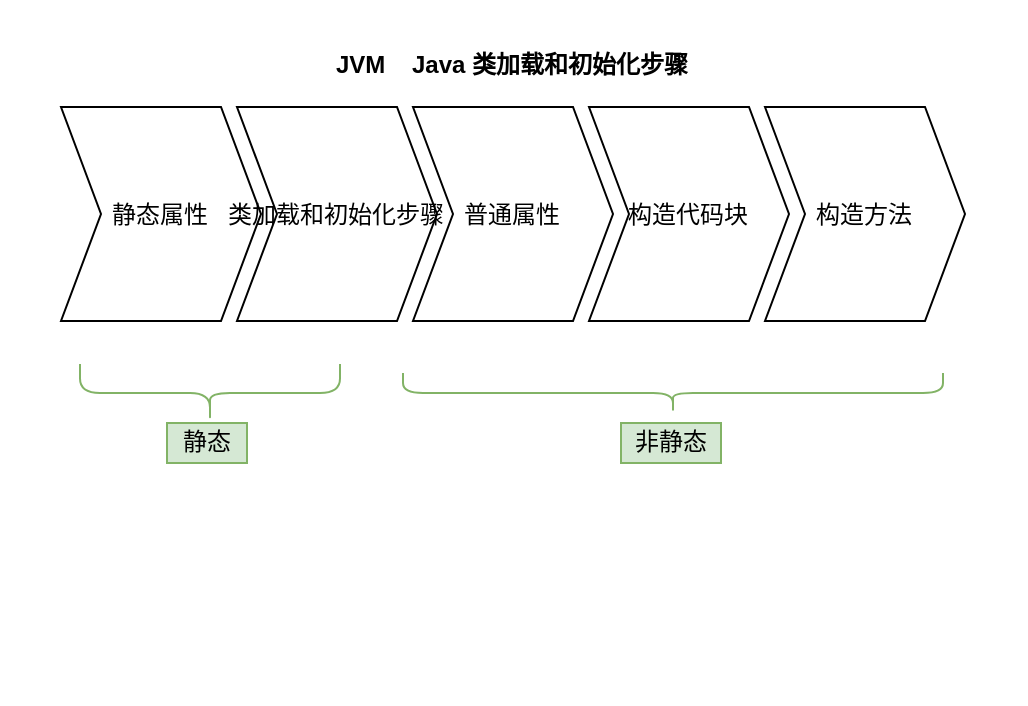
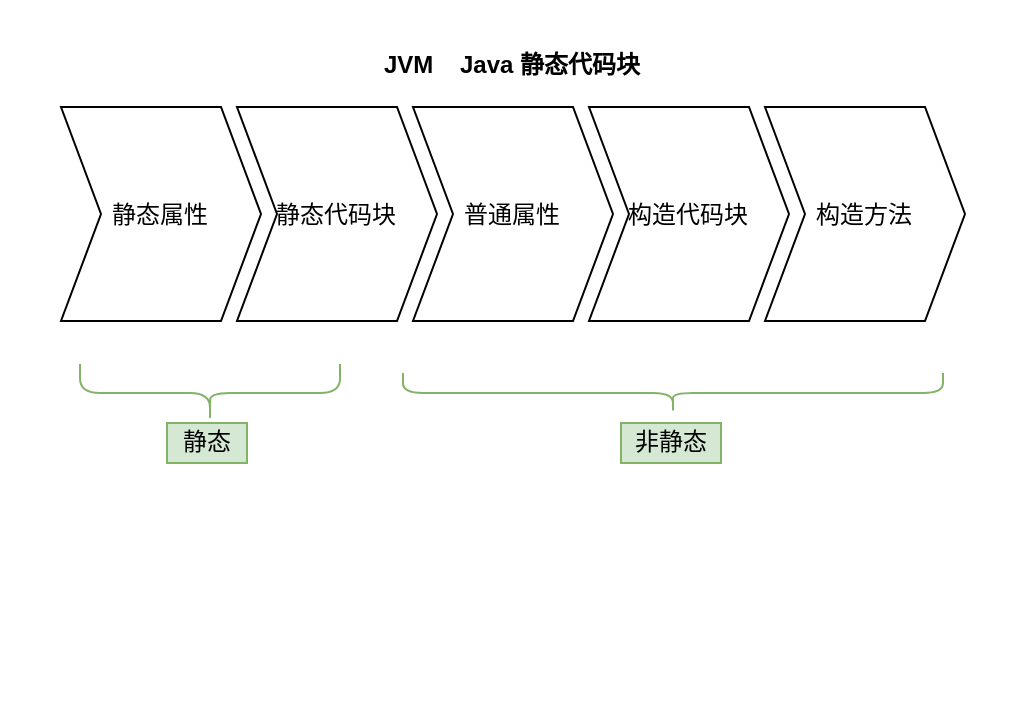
(512, 65) -> (512, 65)
(336, 215) -> (336, 215)
